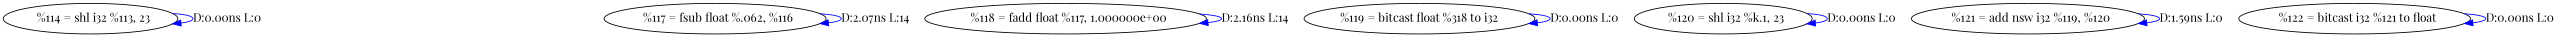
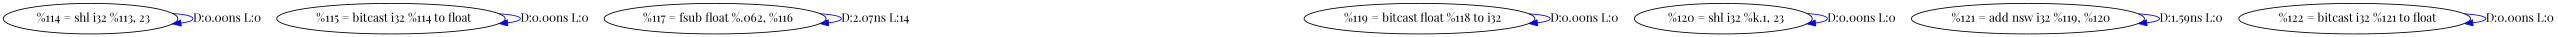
none -> (391, 19)
(1066, 19) -> none
(1419, 19) -> (1419, 19)
